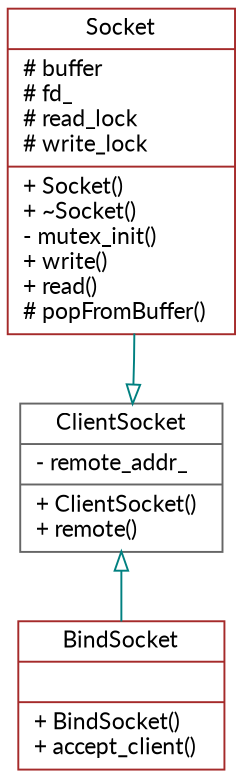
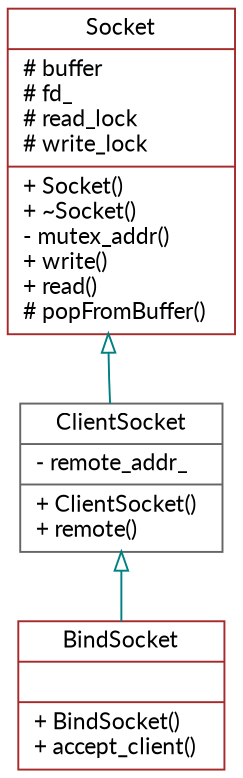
(91, 237) -> (96, 237)
(134, 359) -> (109, 378)
